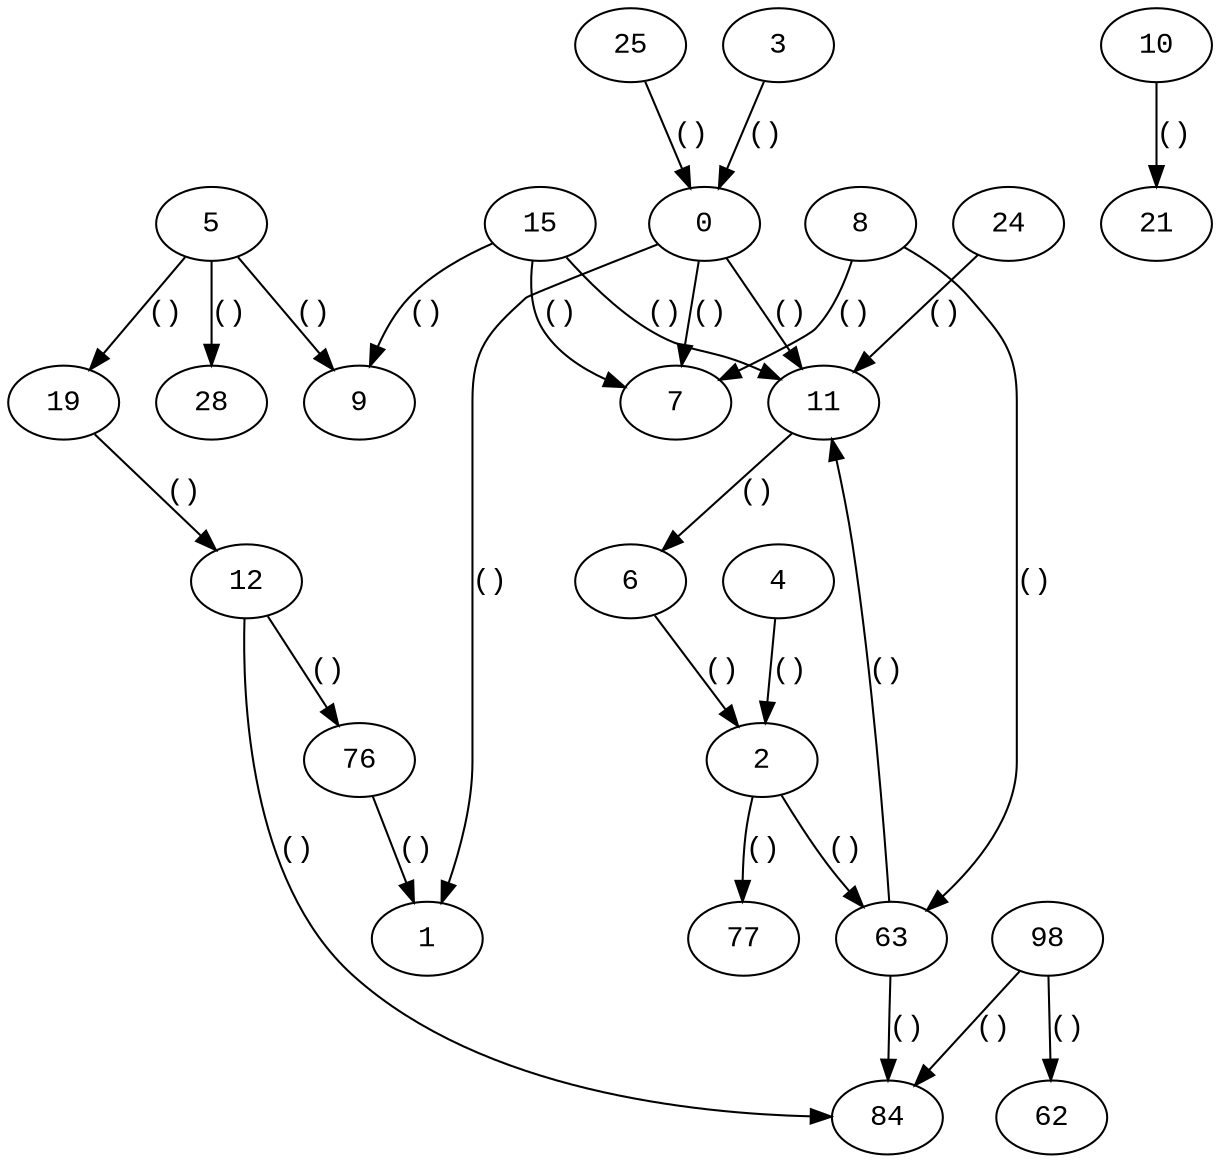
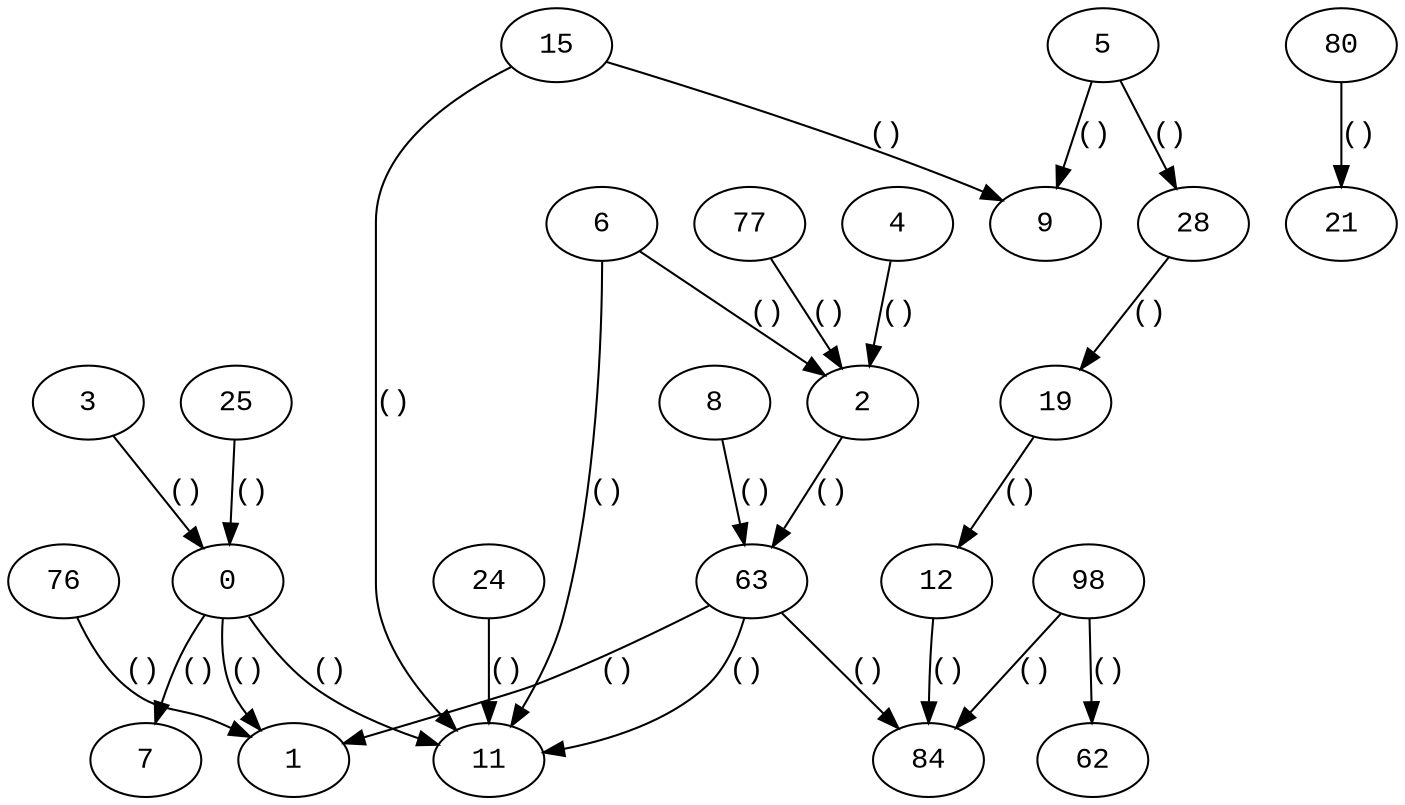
(1156, 45) -> (1341, 45)
(144, 305) -> (1131, 305)
(811, 332) -> none
(546, 334) -> none
(735, 485) -> (587, 490)
(297, 662) -> none
none -> (558, 676)
(745, 838) -> (801, 305)
